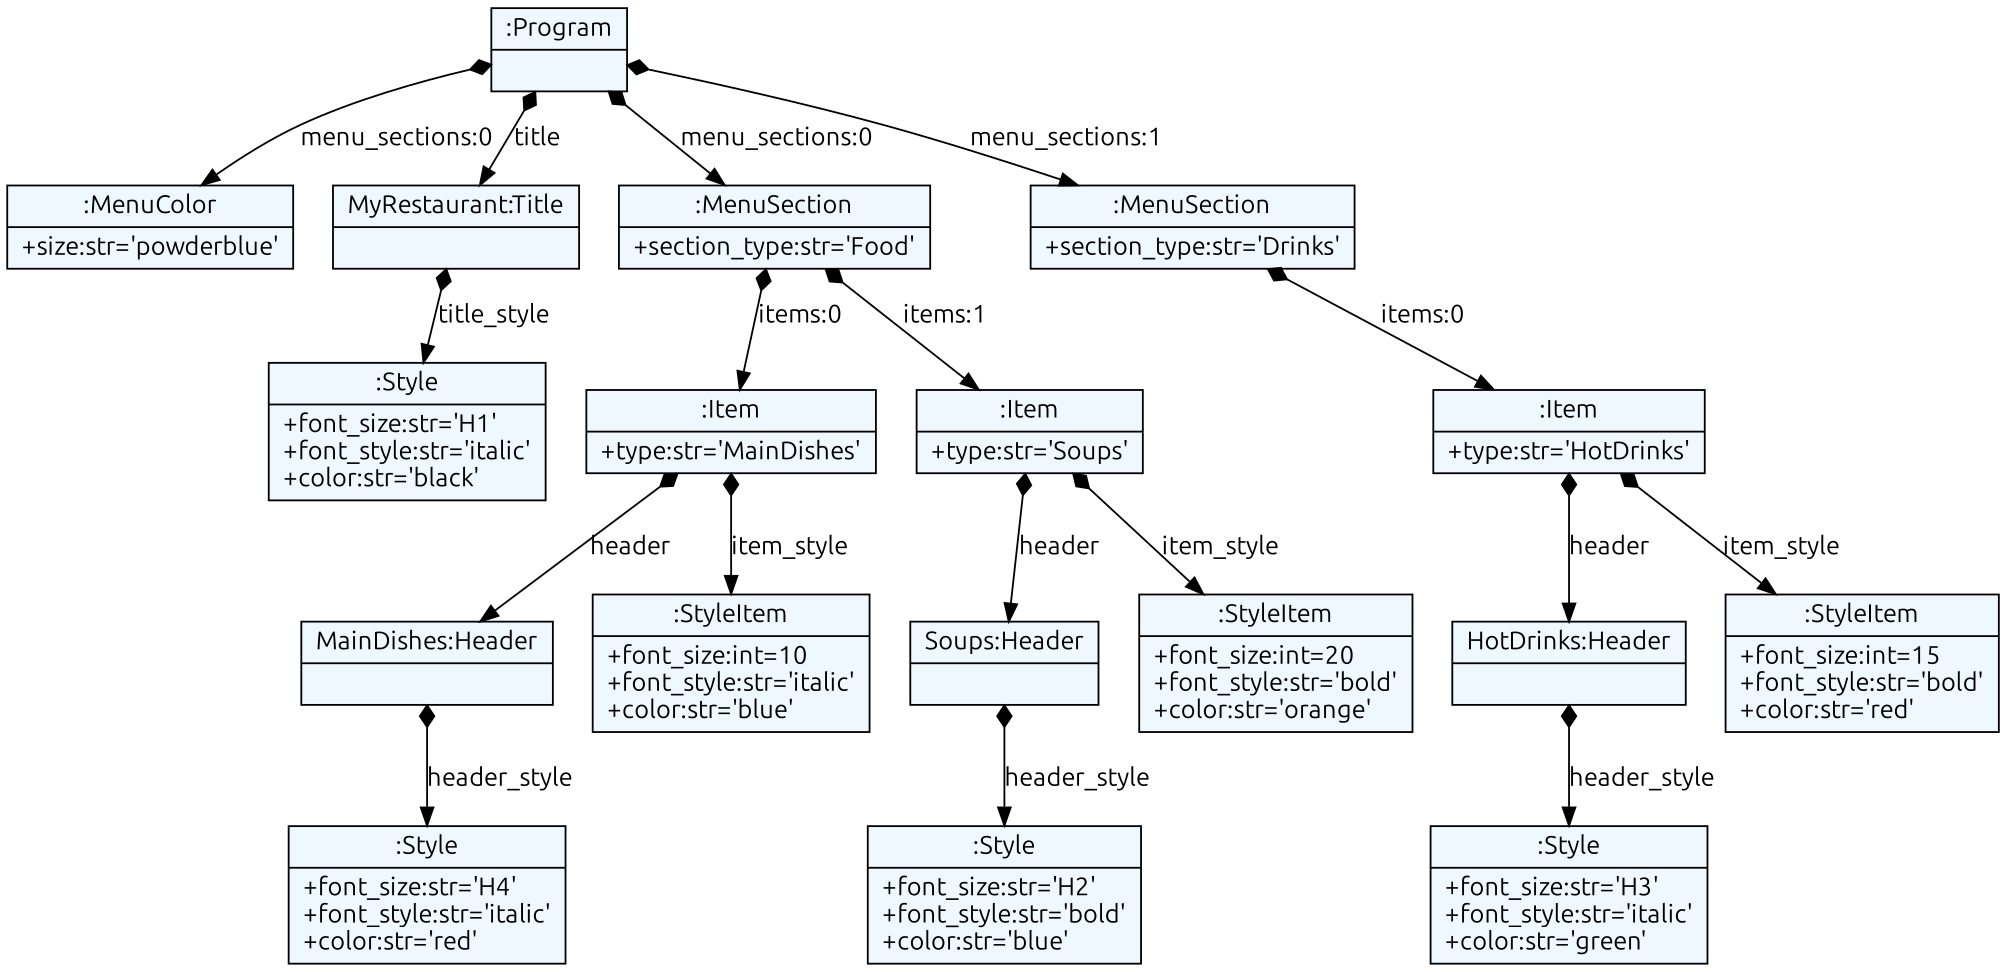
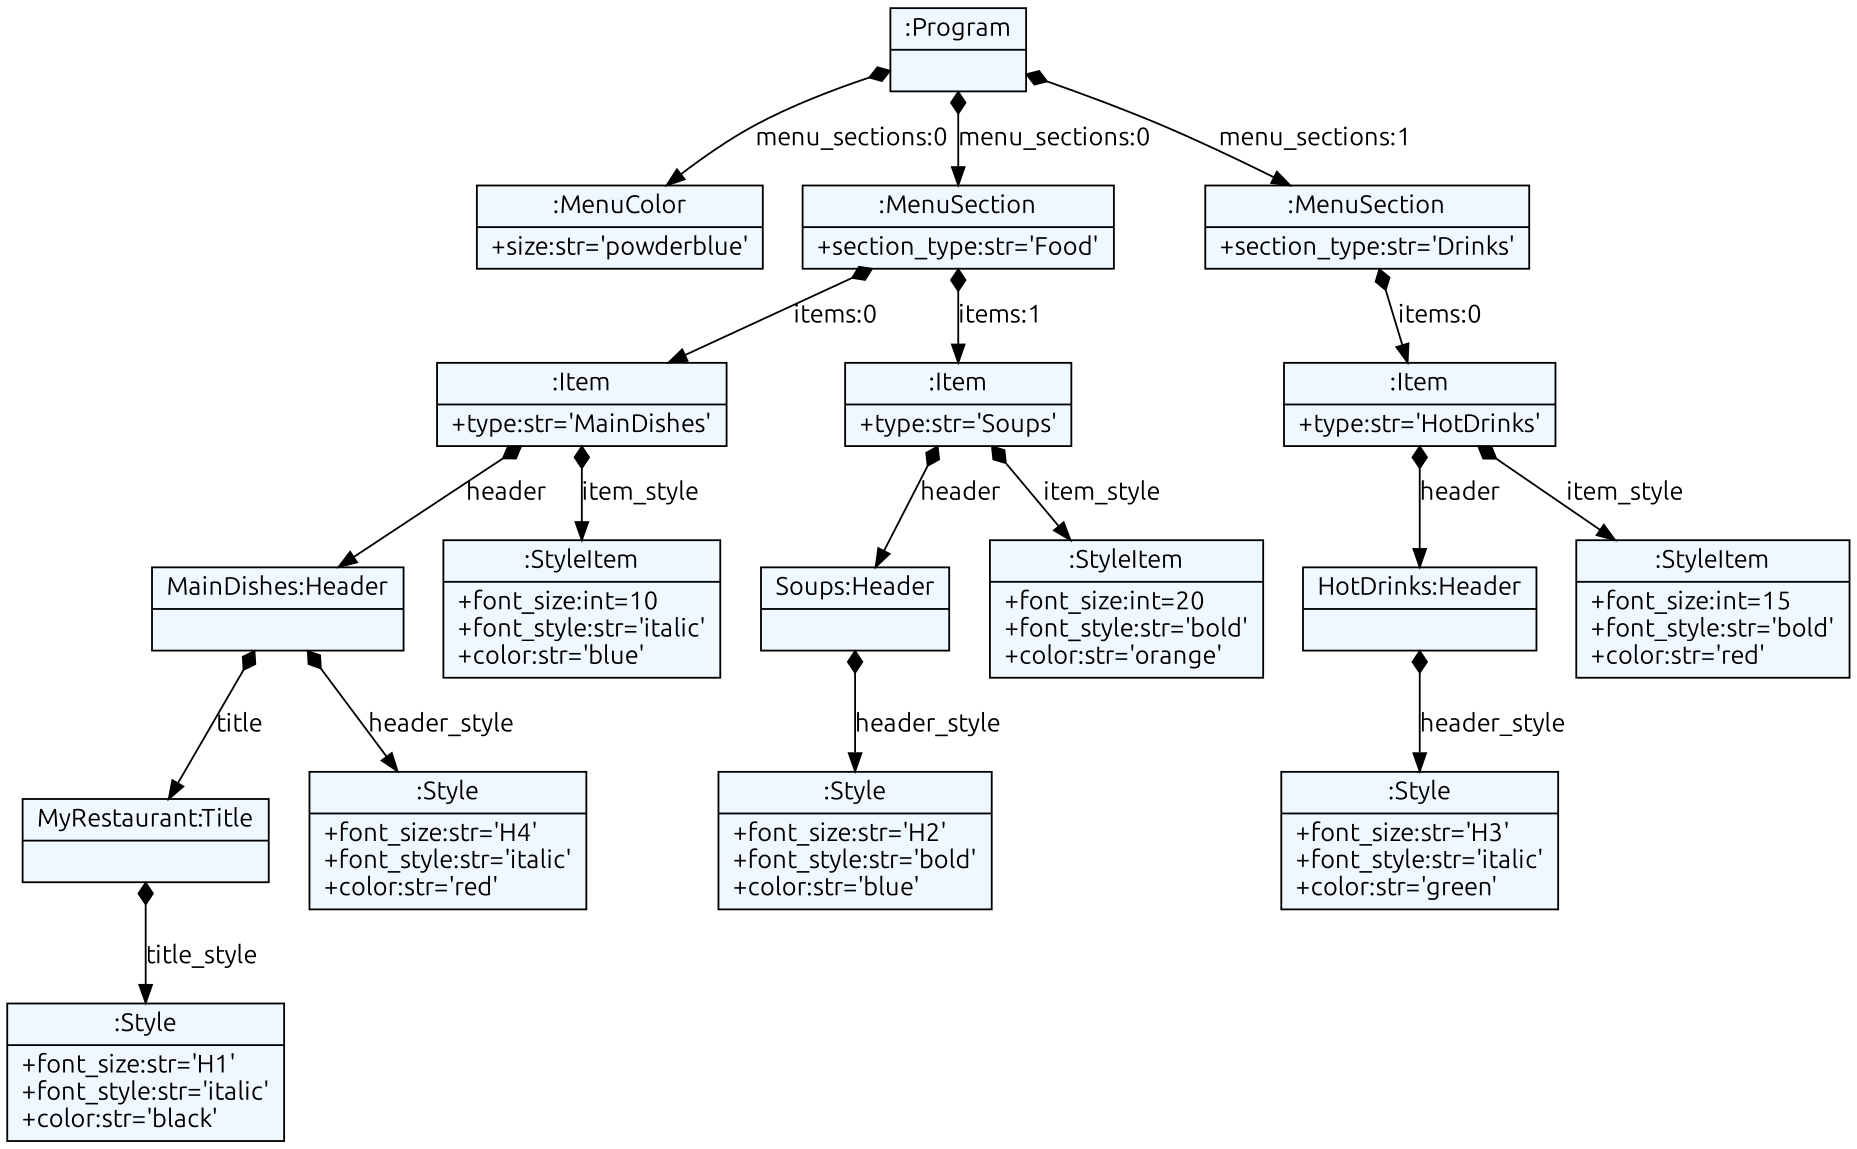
(507, 140) -> (211, 726)
